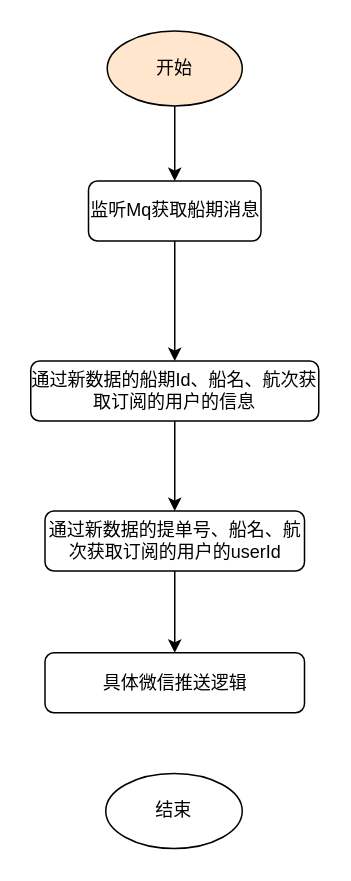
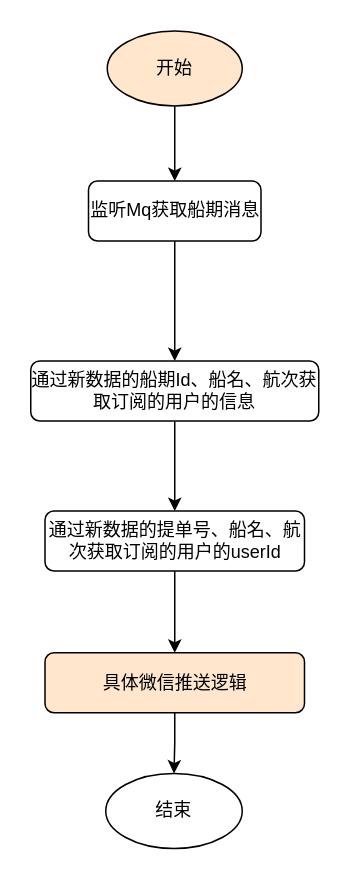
(175, 683) -> (175, 683)
none -> (175, 738)
